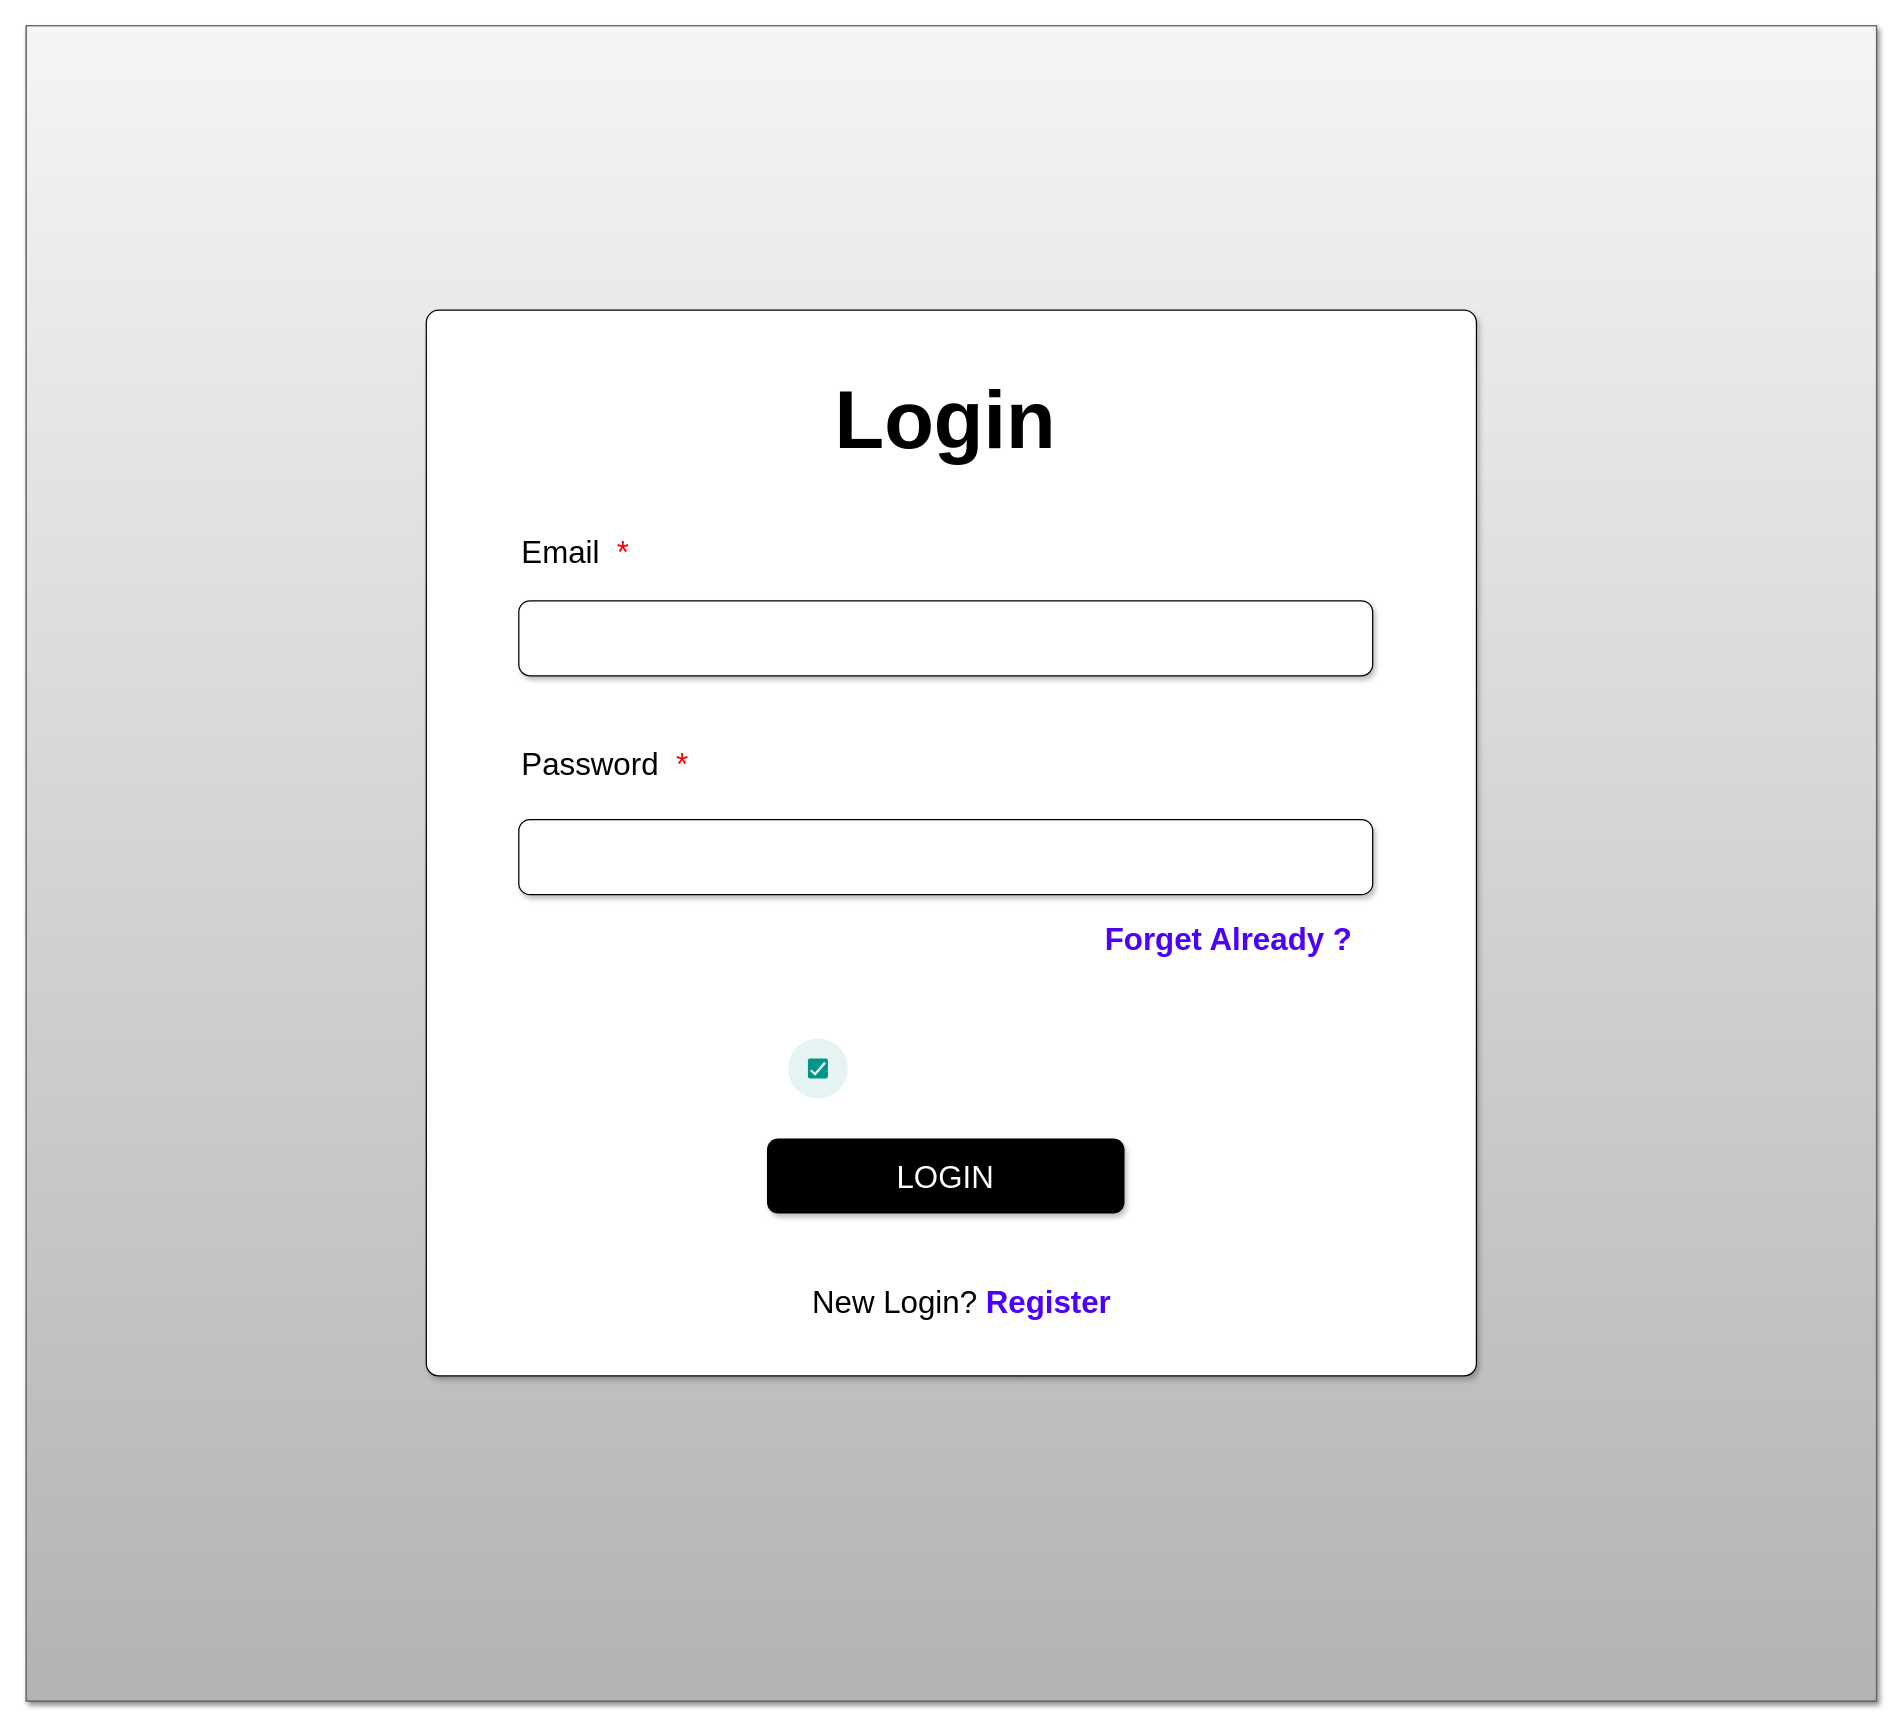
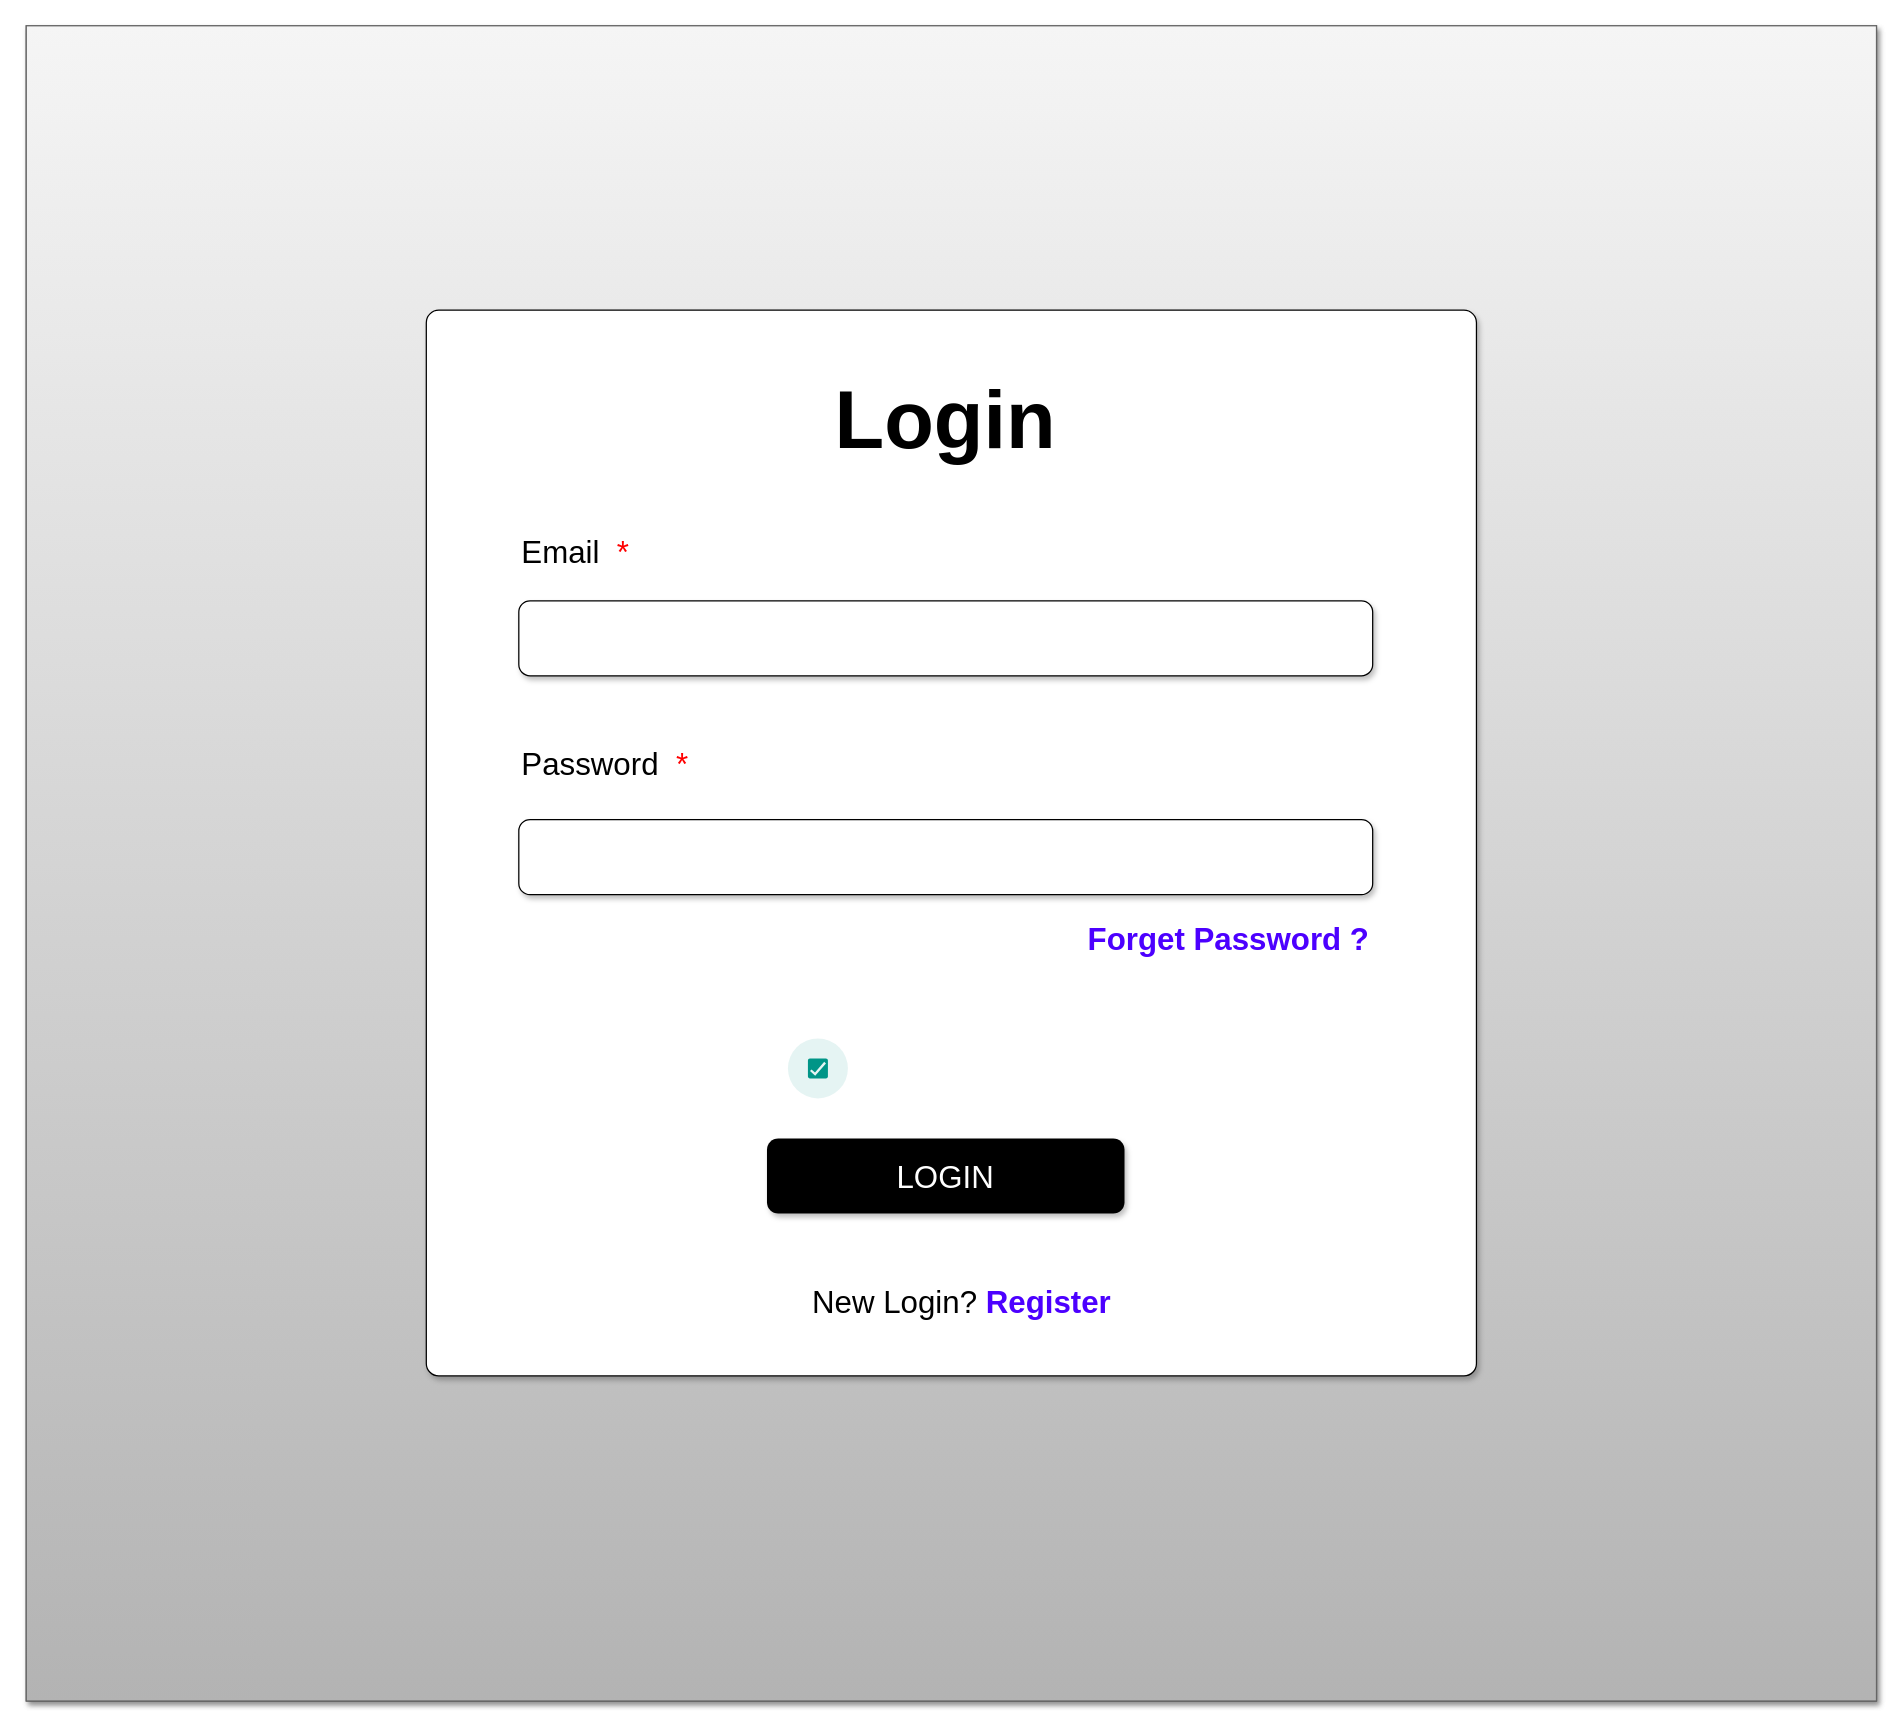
(1229, 938) -> (1229, 938)
